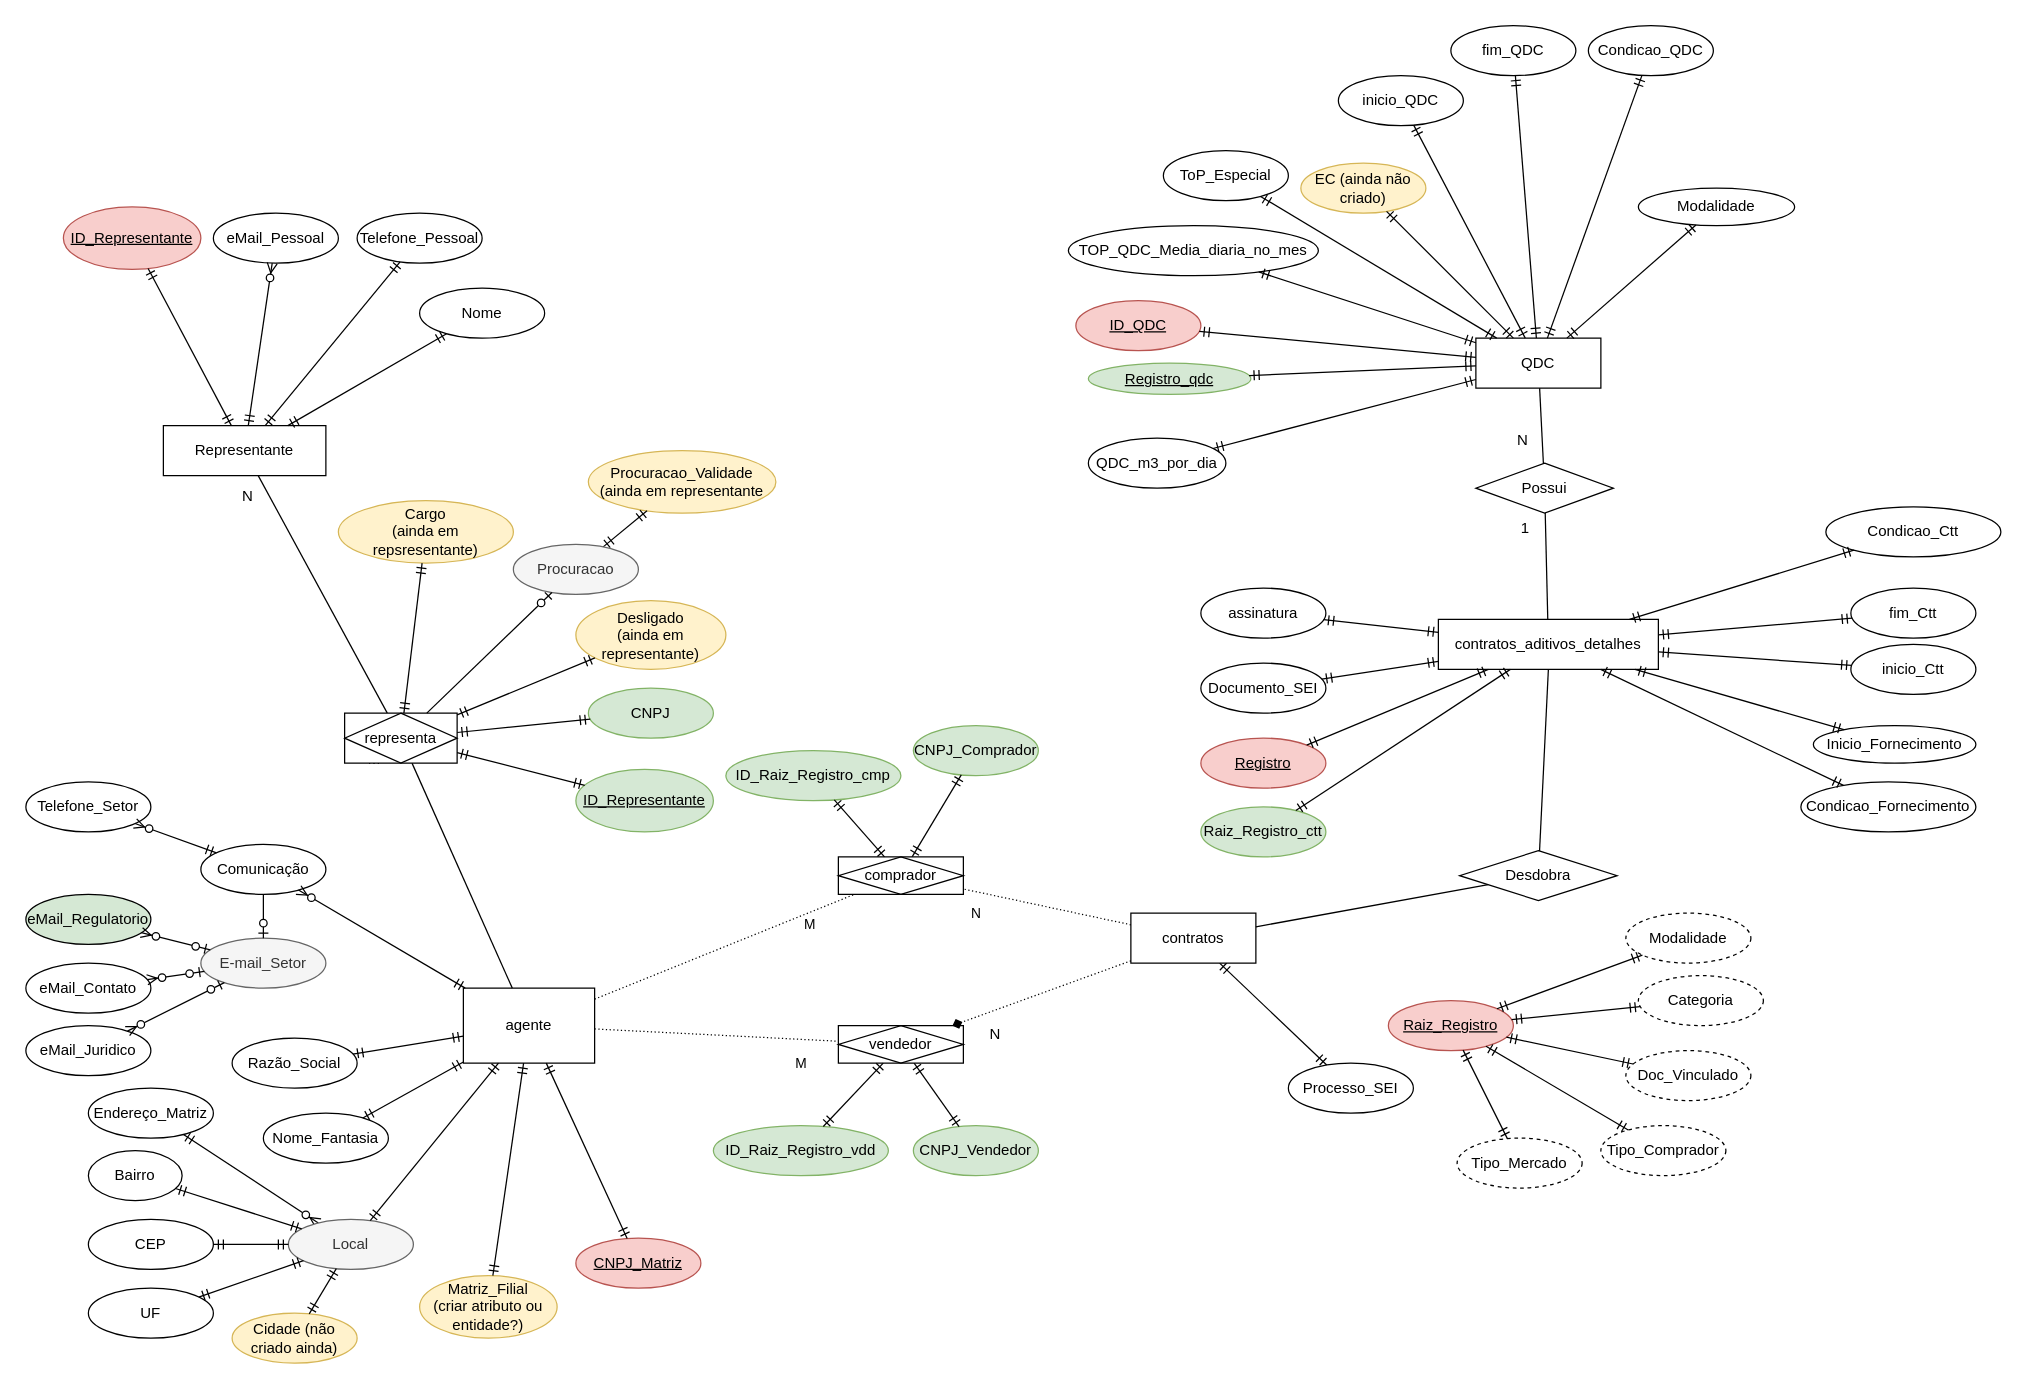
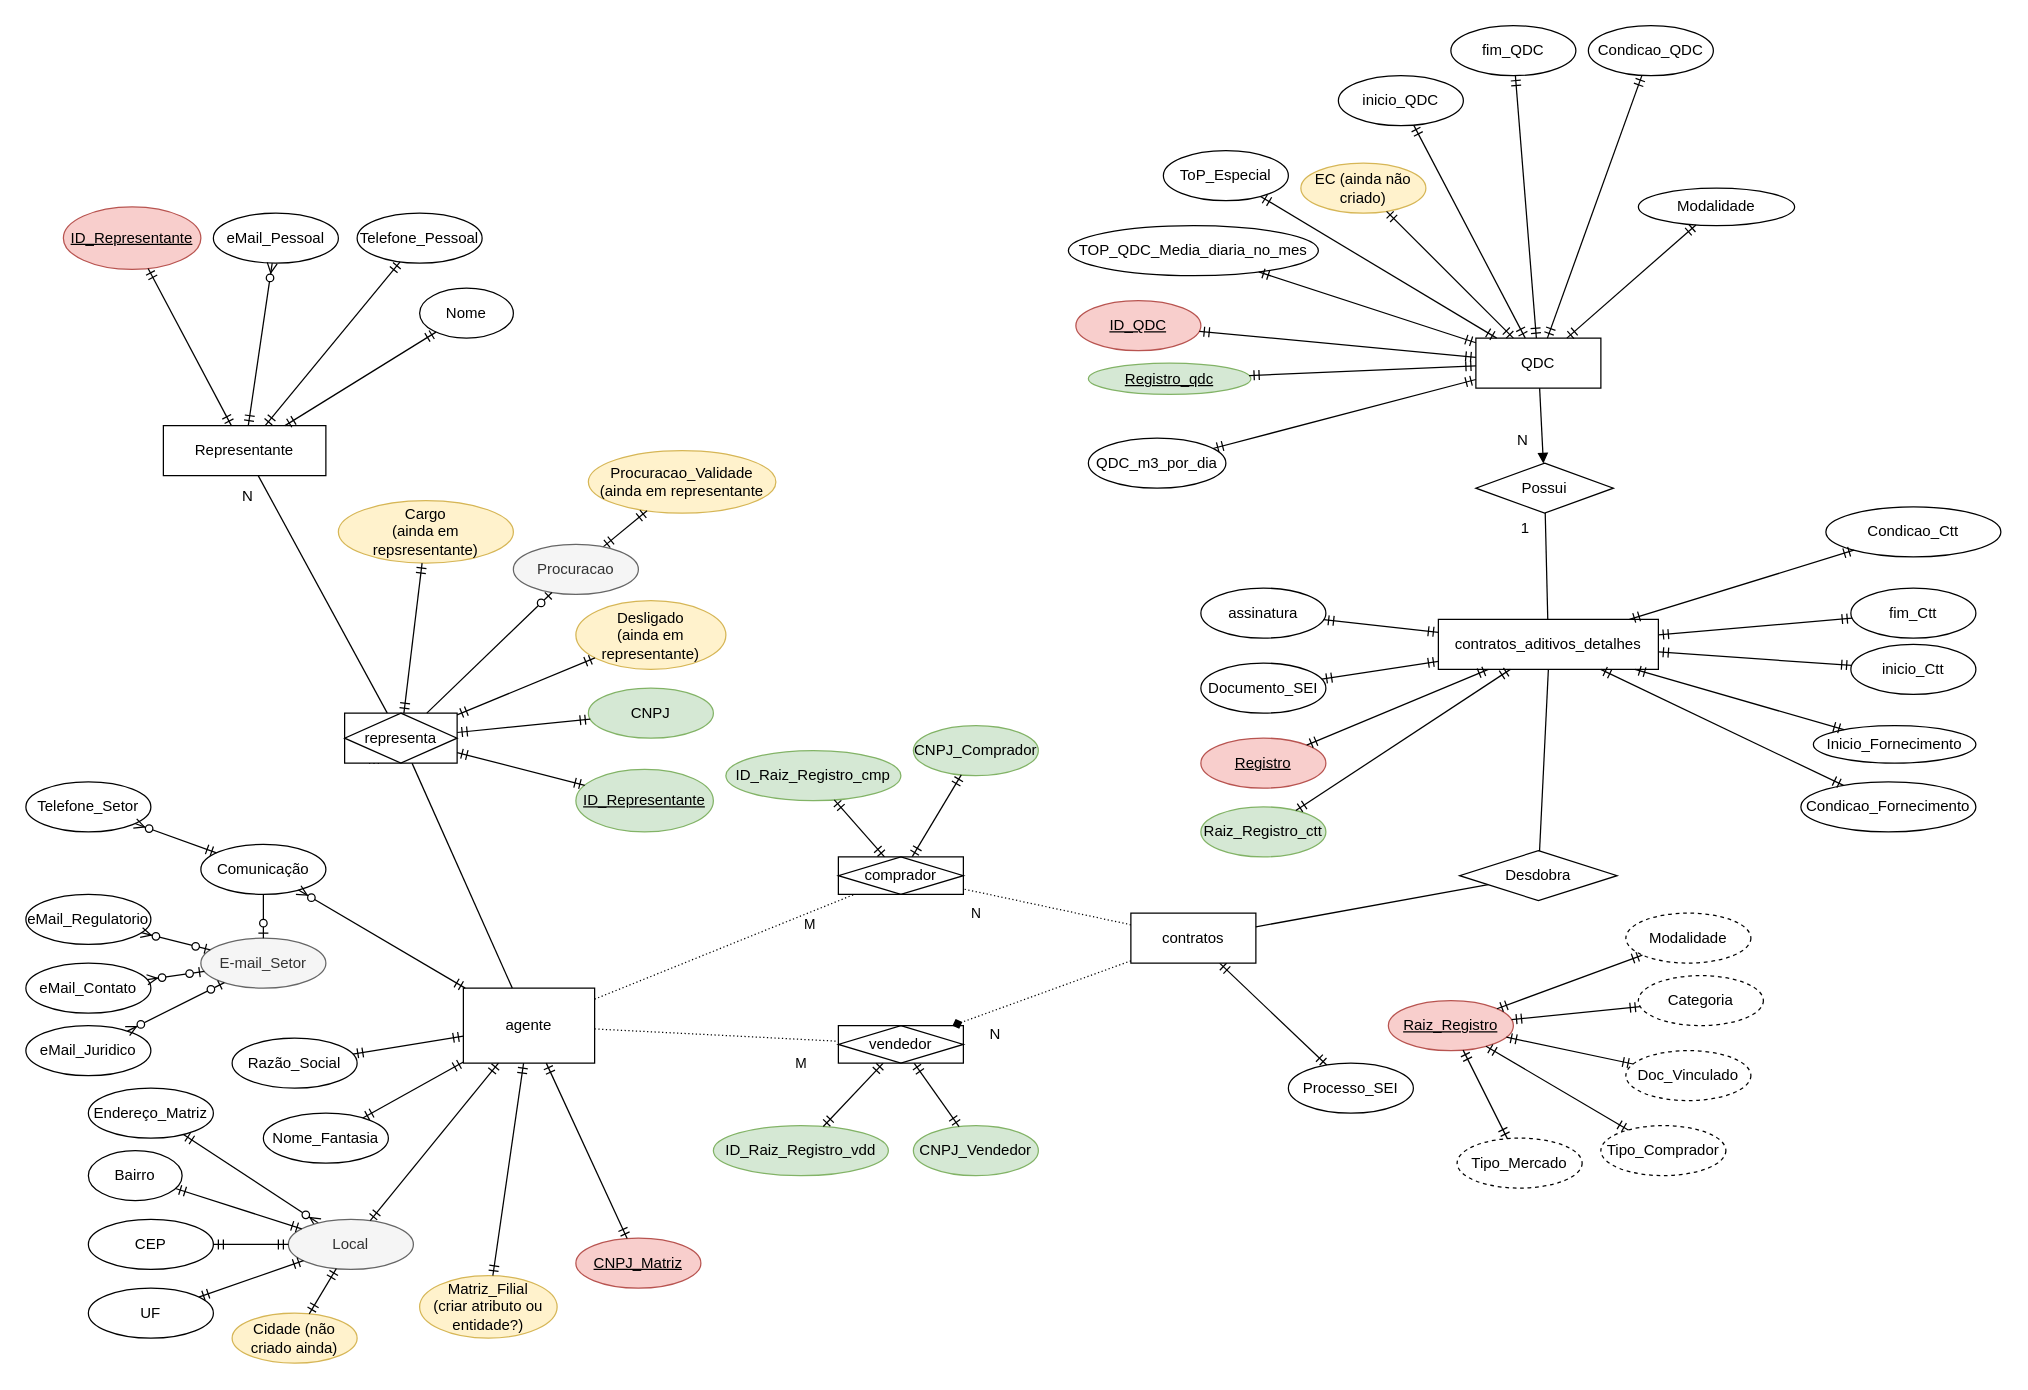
(482, 313) -> (466, 313)
(1543, 457) -> (1543, 452)
(88, 919) -> (88, 919)
